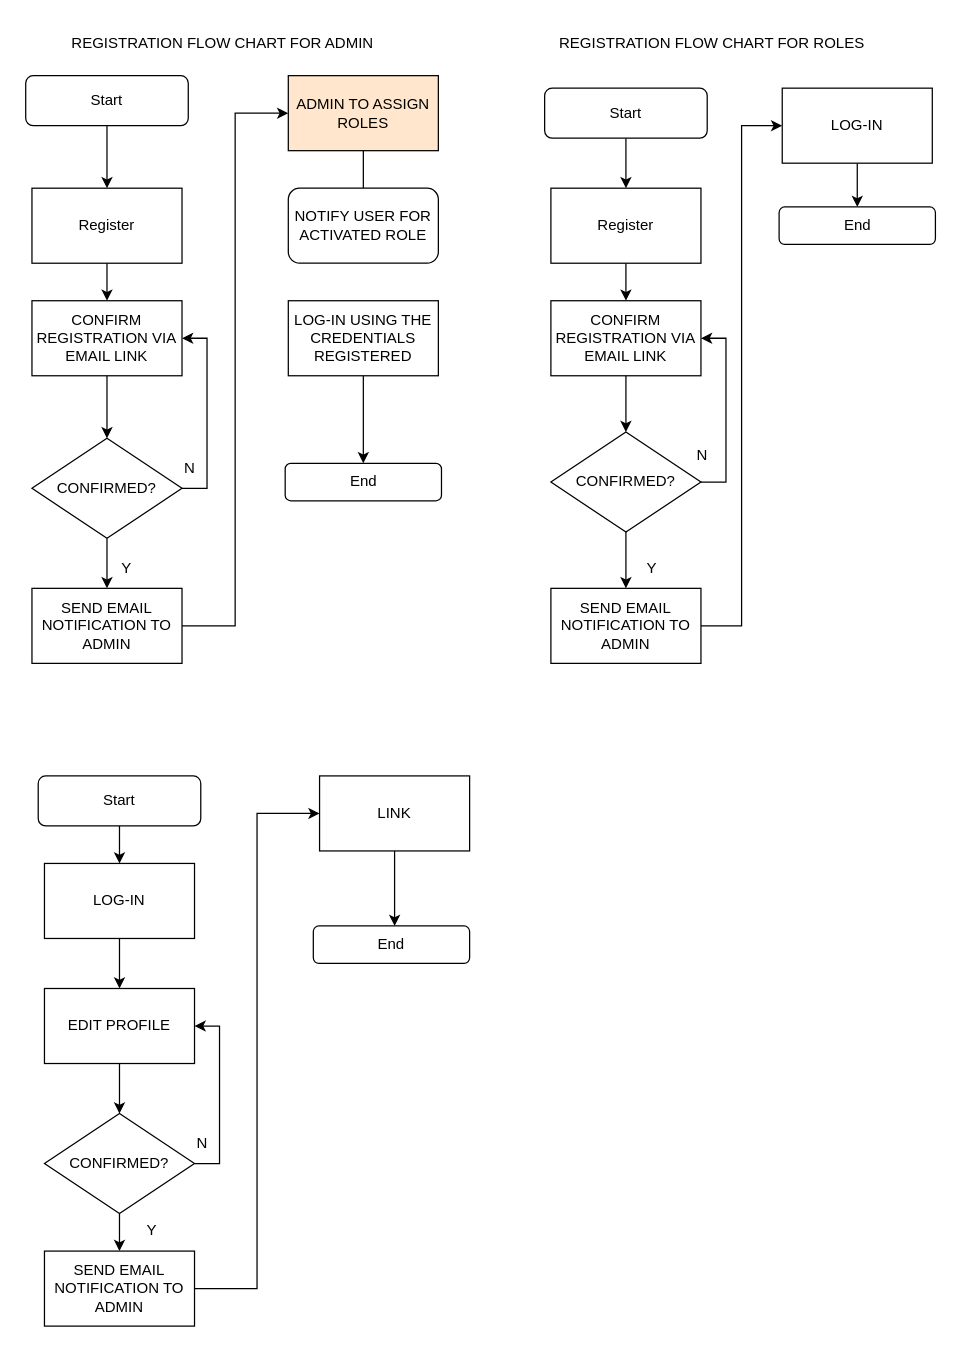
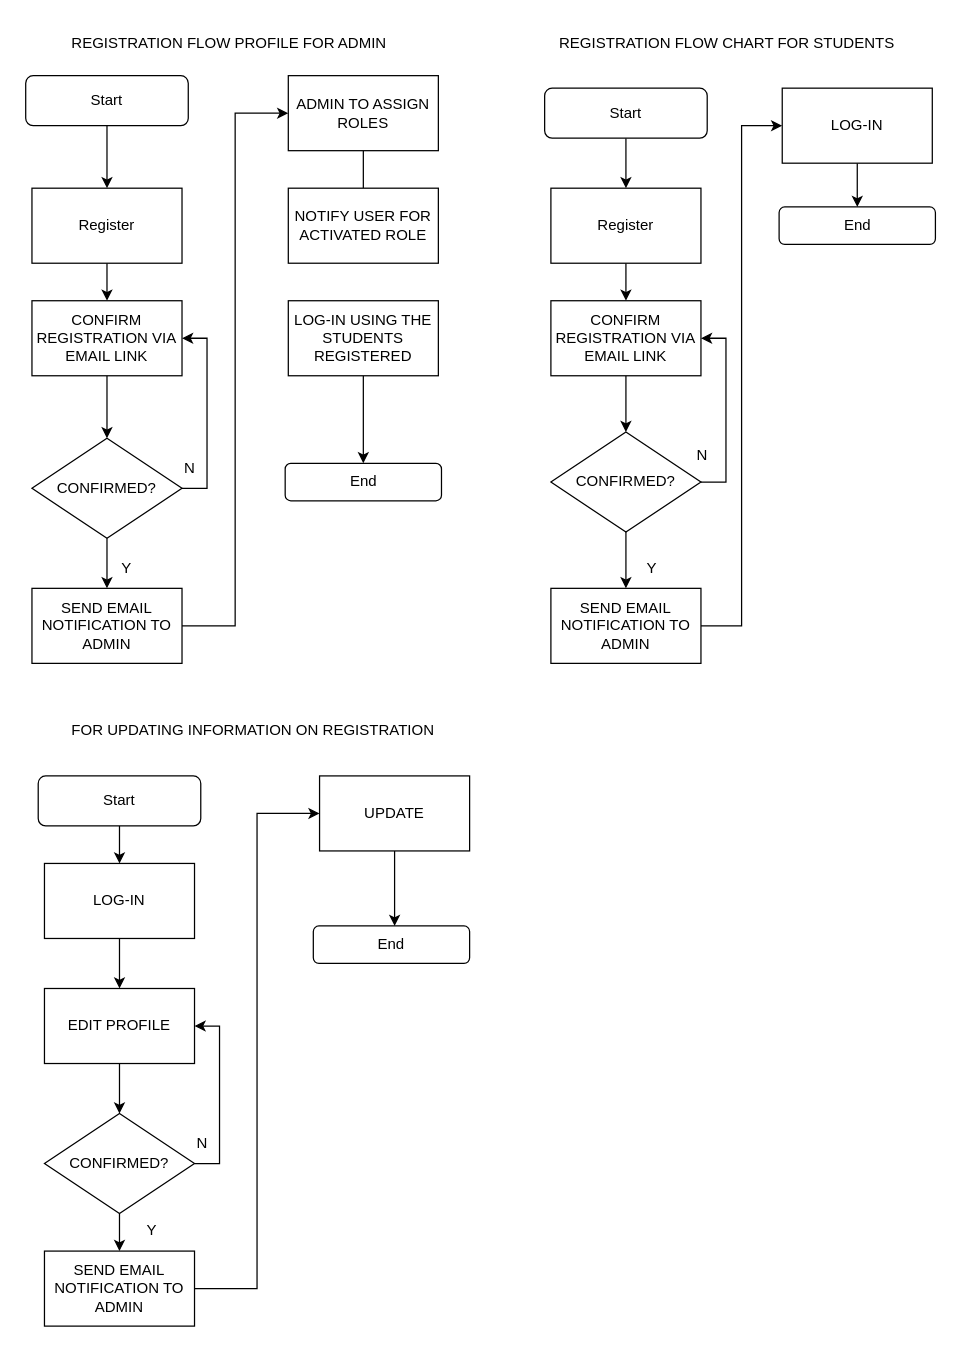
(203, 43) -> (211, 43)
(690, 43) -> (703, 43)
(363, 113) -> (363, 113)
(363, 226) -> (363, 226)
(363, 338) -> (363, 338)
none -> (257, 732)
(394, 813) -> (394, 813)
